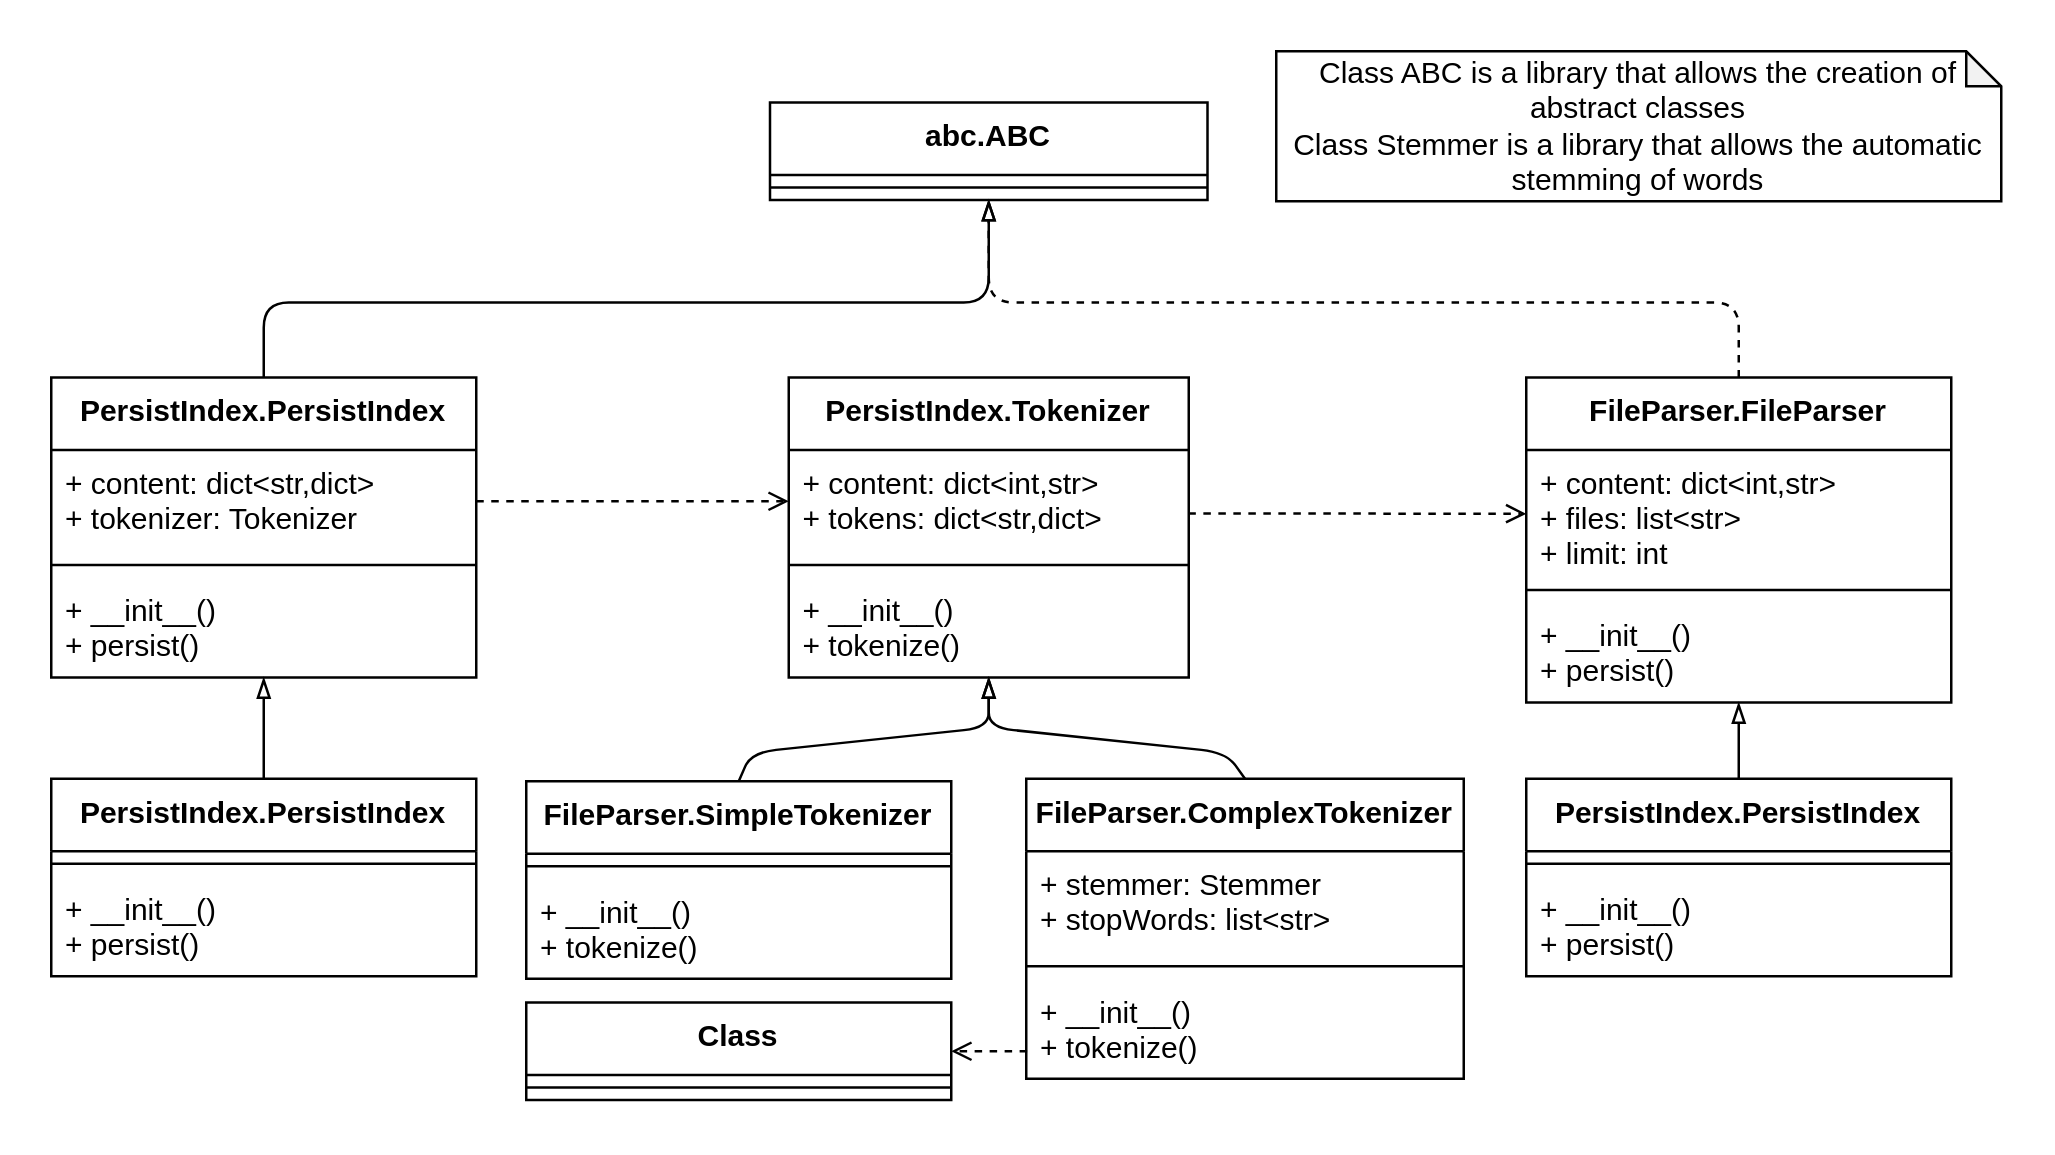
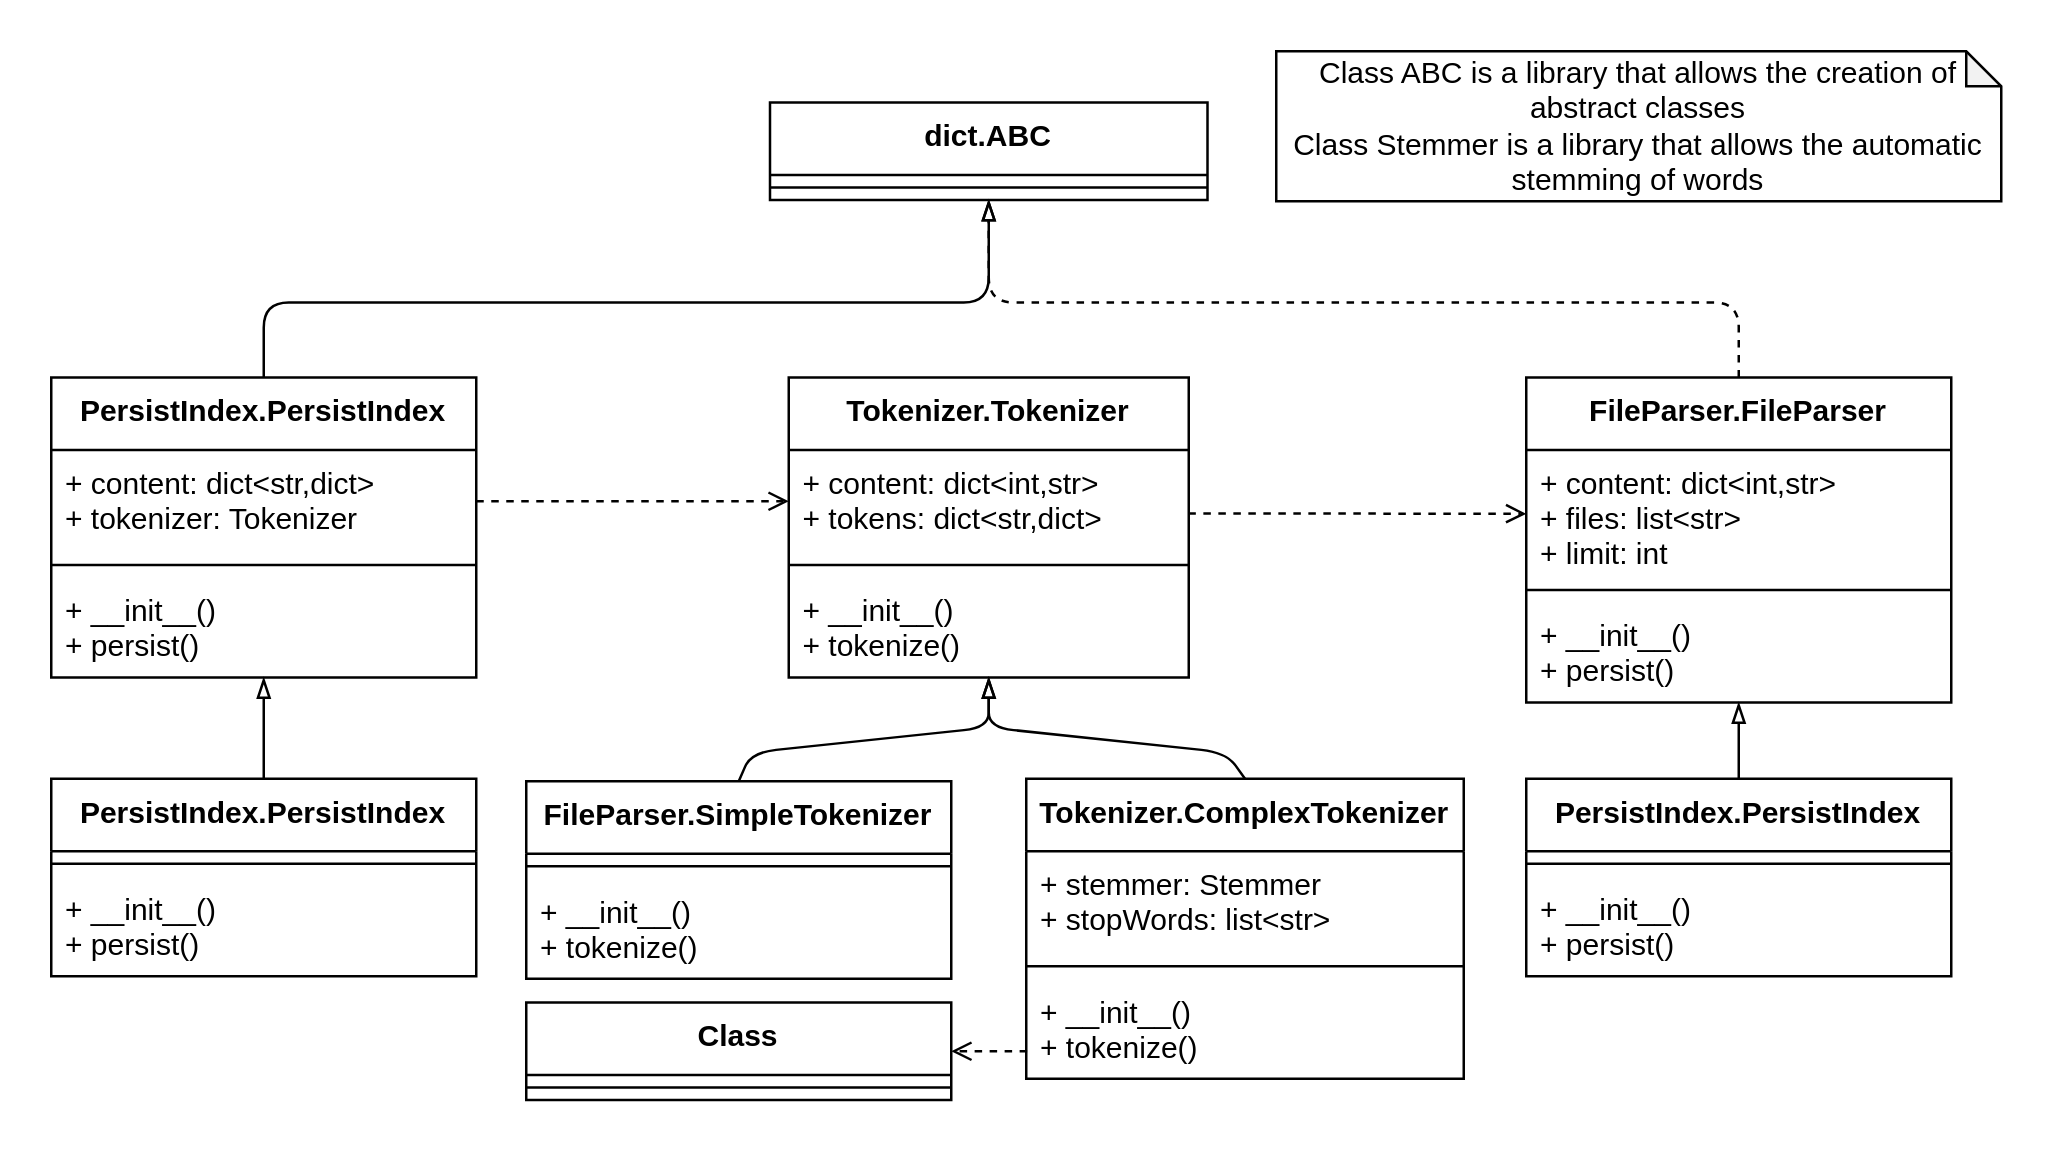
(988, 136) -> (988, 136)
(988, 411) -> (988, 411)
(1244, 813) -> (1244, 813)
